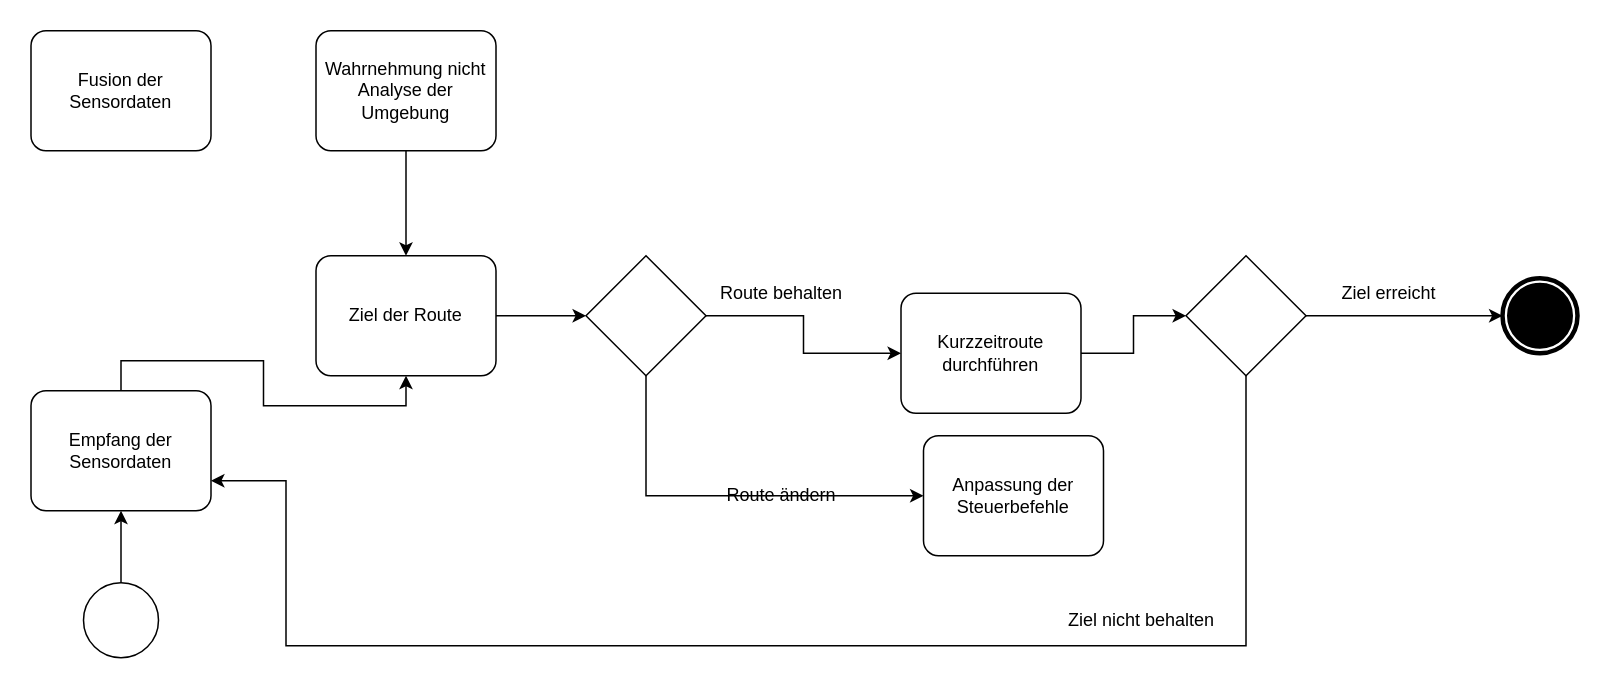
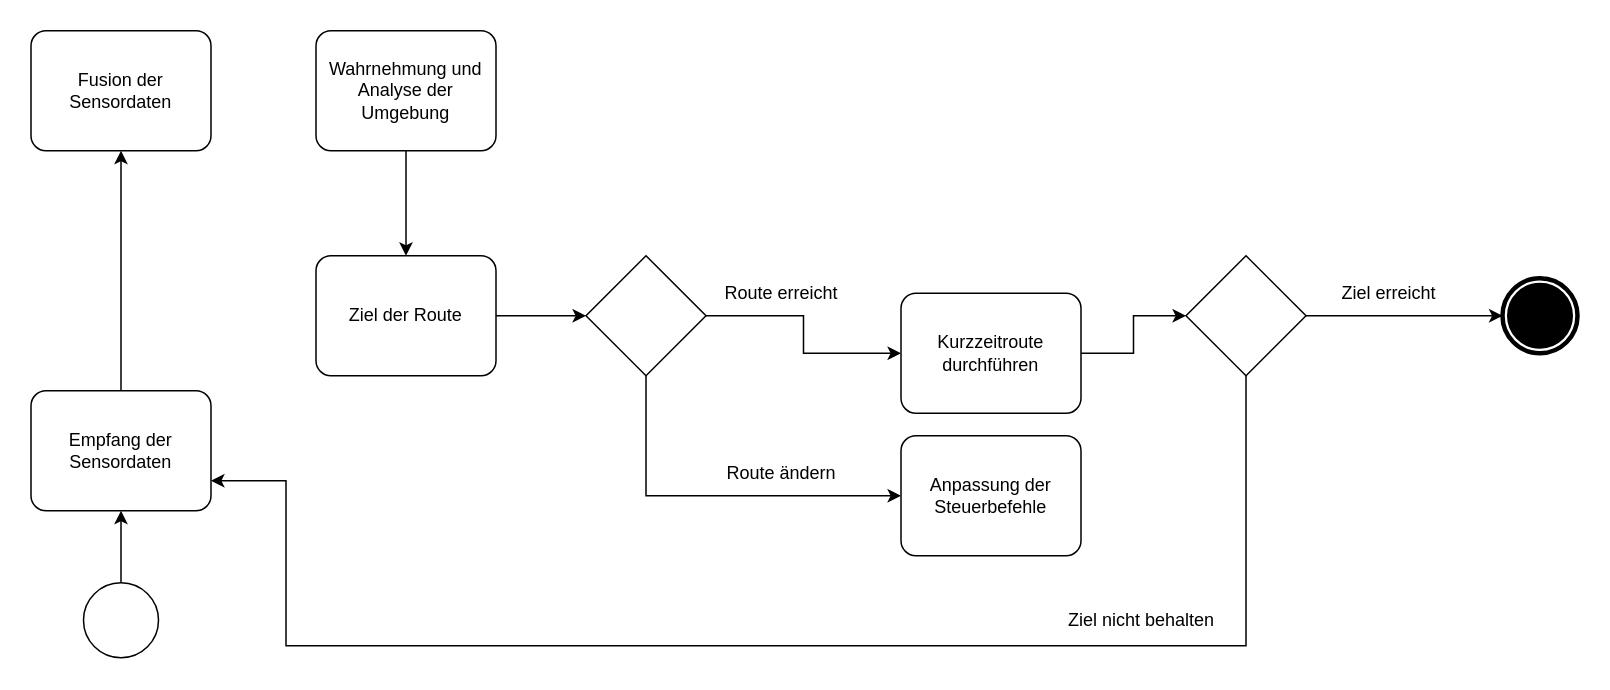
(406, 91) -> (406, 91)
(782, 293) -> (782, 293)
(263, 392) -> (121, 262)
(781, 496) -> (781, 473)
(1013, 496) -> (991, 496)
